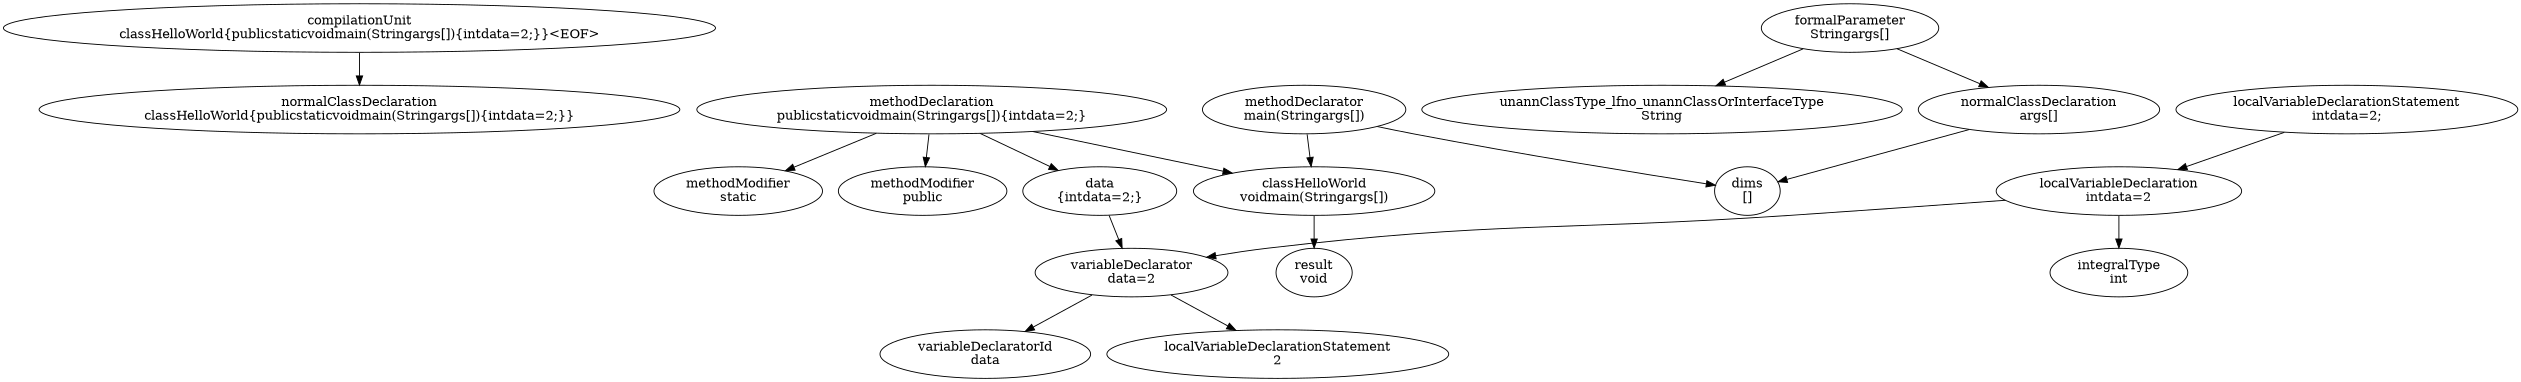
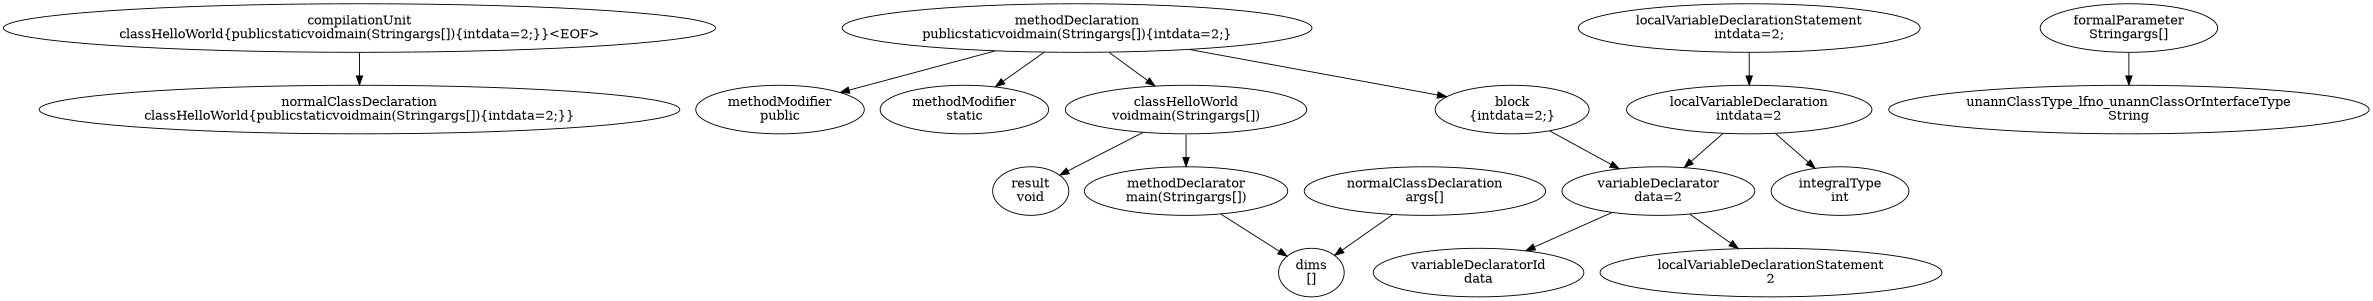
(1938, 66) -> none
(1309, 146) -> (1186, 146)
(1100, 191) -> (1512, 110)
